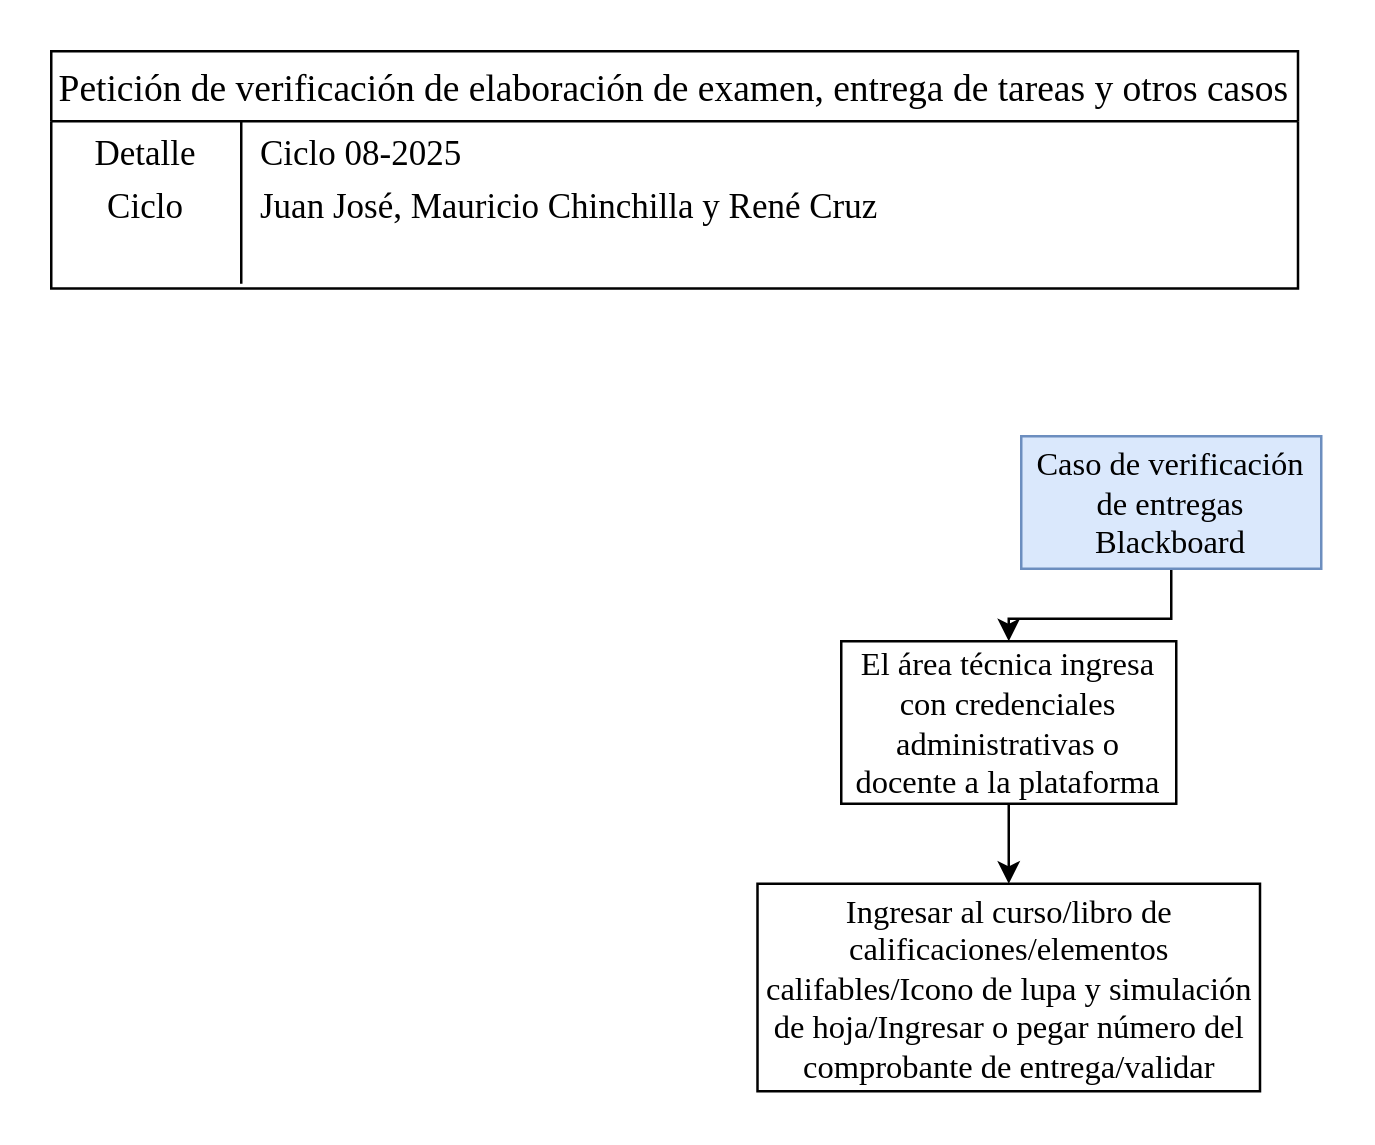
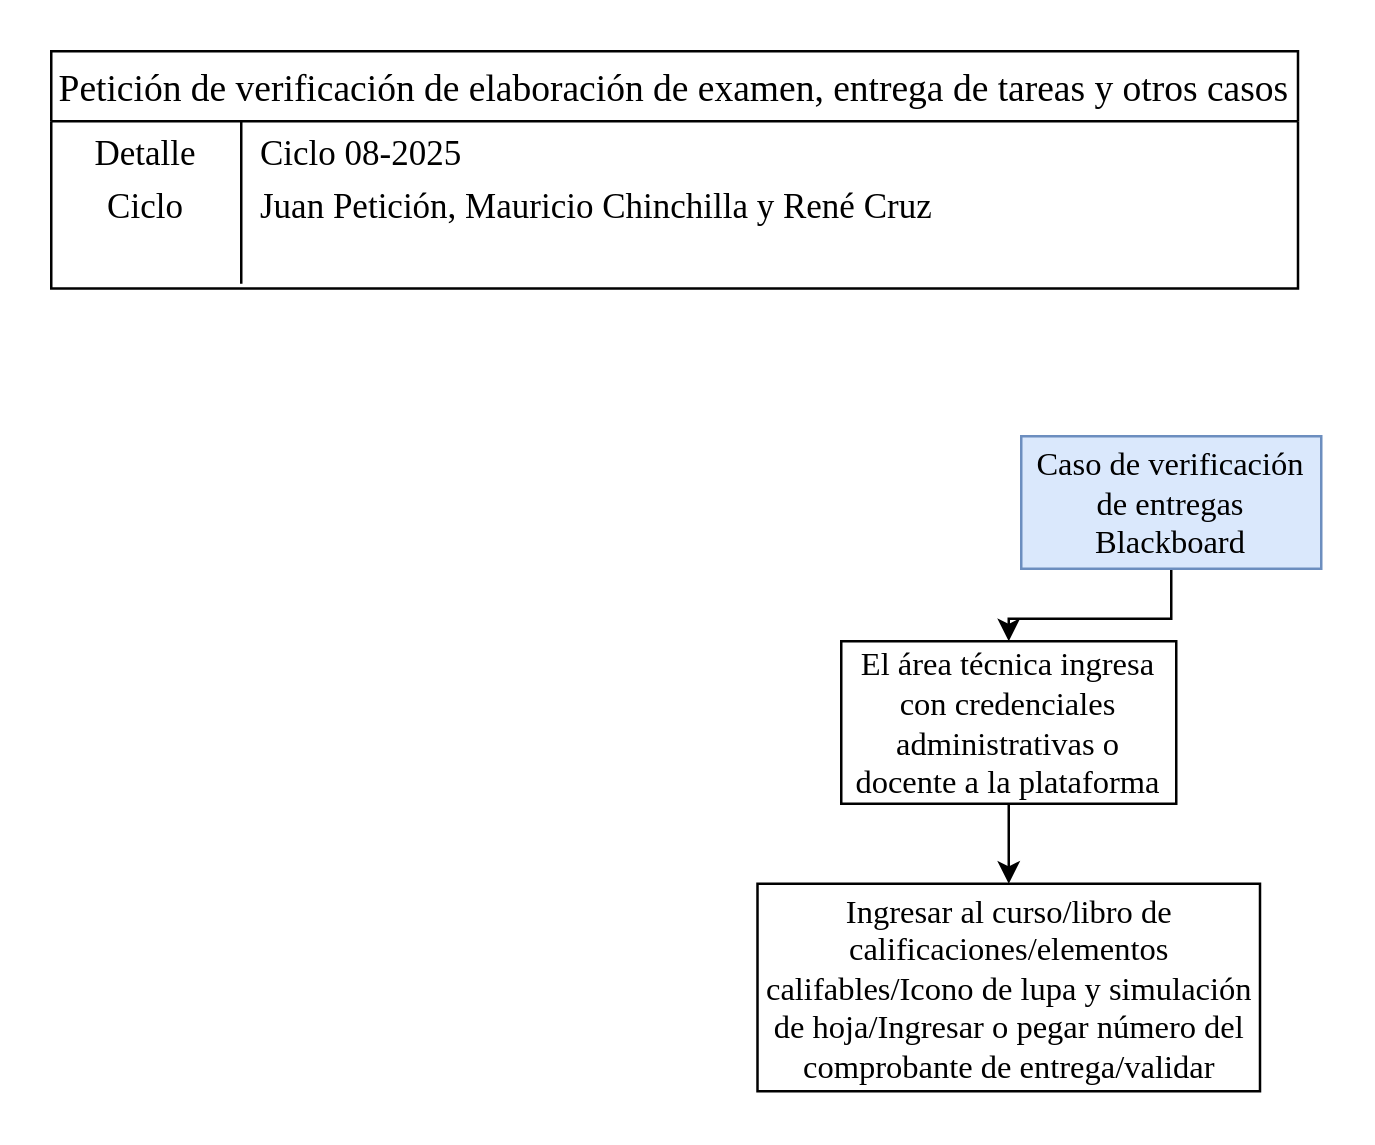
(664, 204) -> (698, 204)
